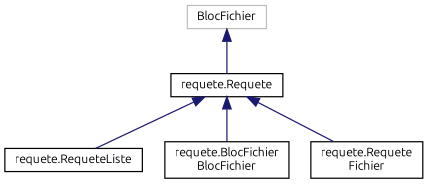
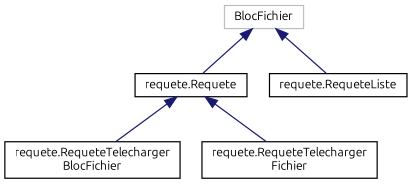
(145, 125) -> (306, 55)
(227, 160) -> (92, 160)
(367, 160) -> (290, 160)
